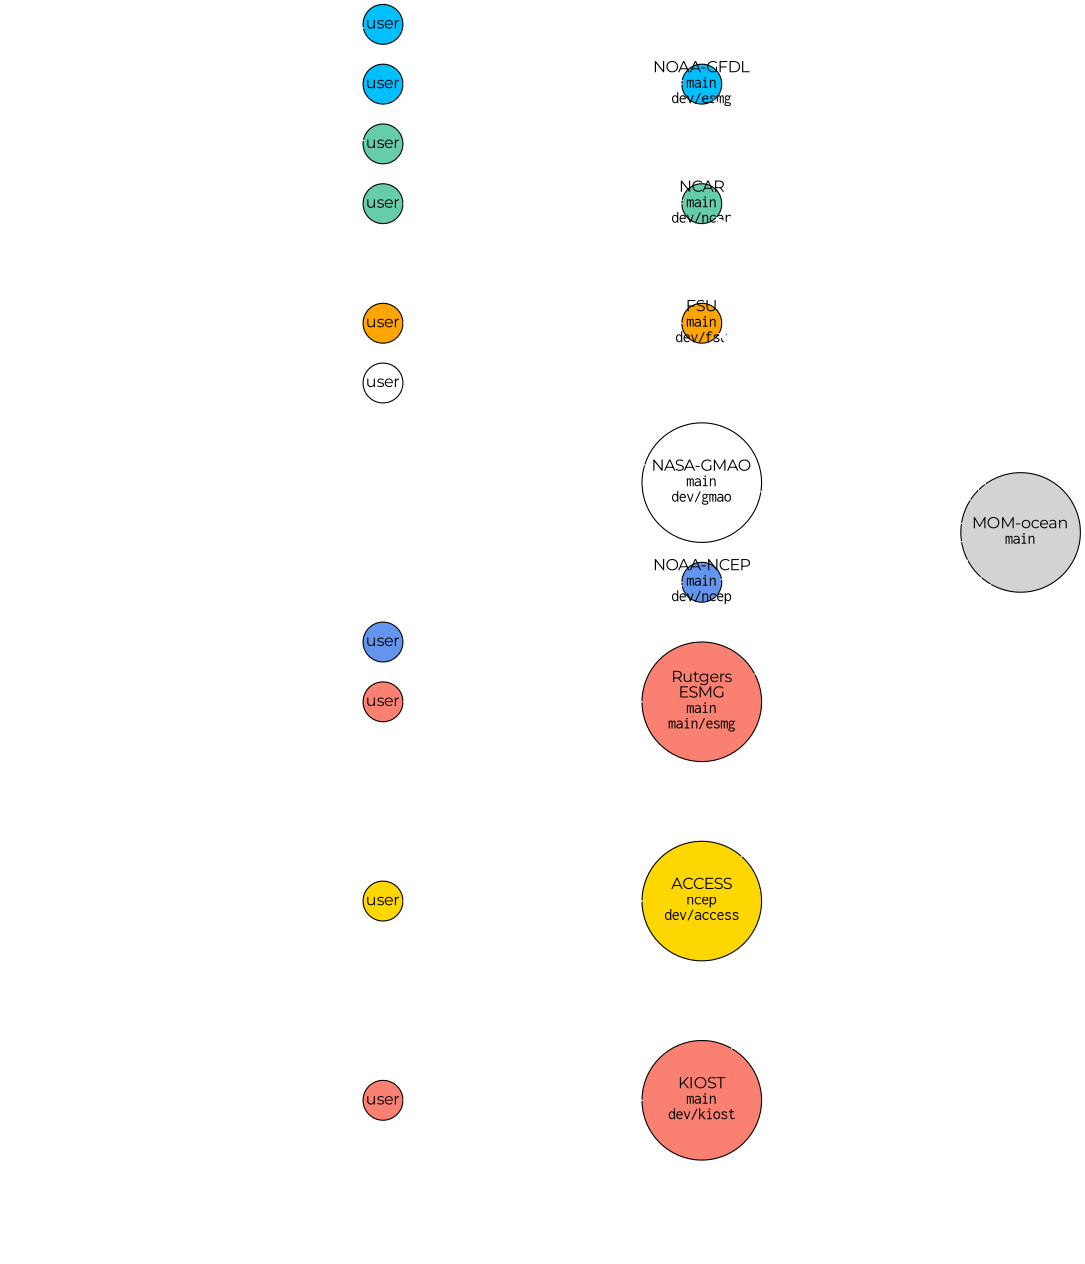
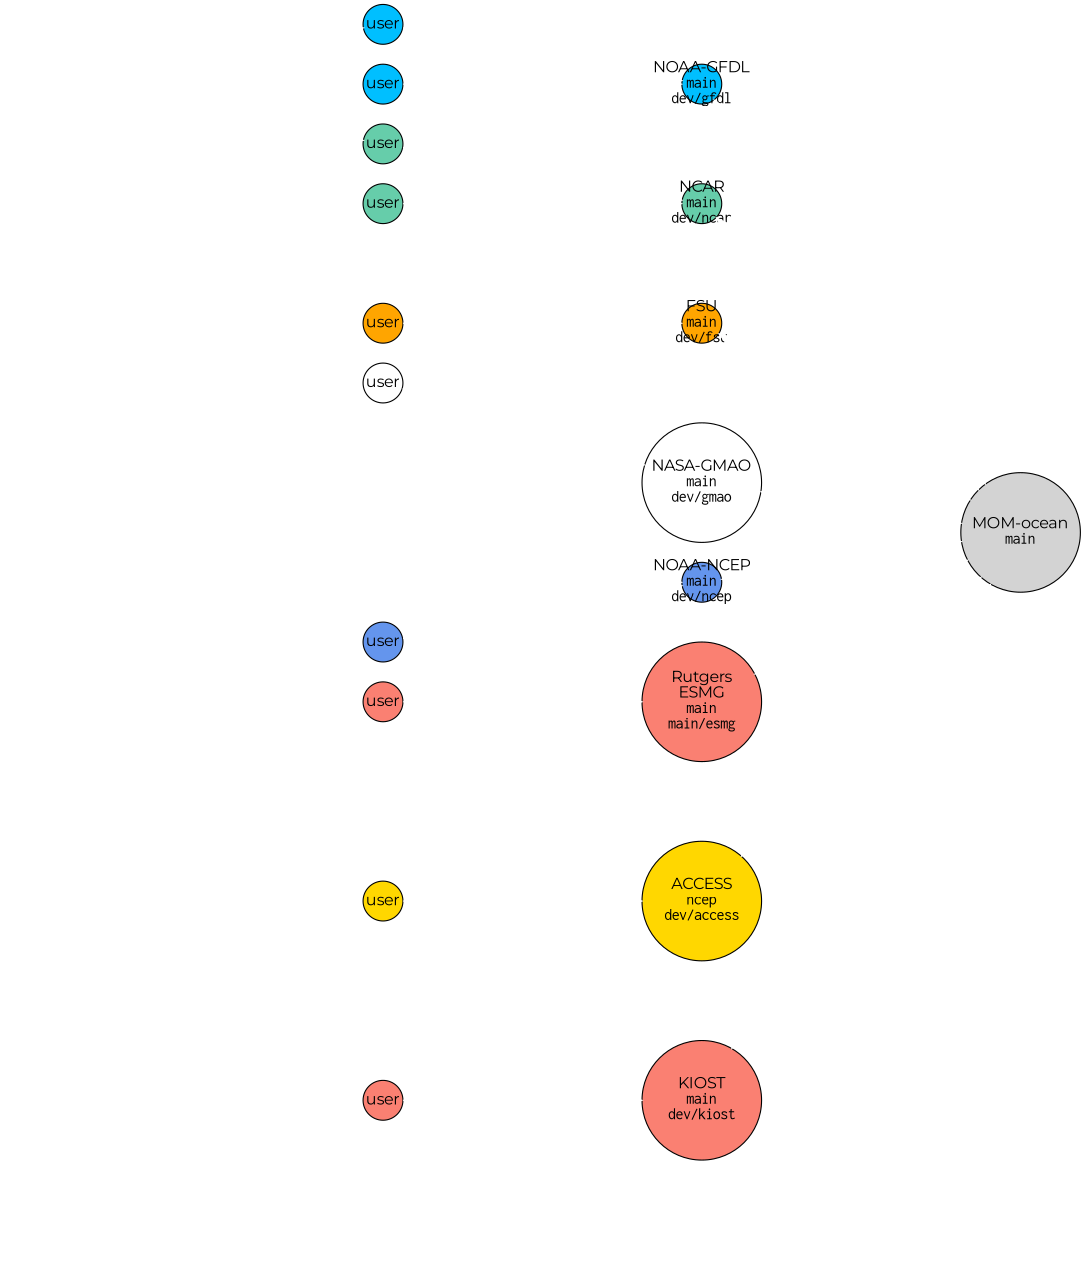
(702, 99) -> (702, 99)
